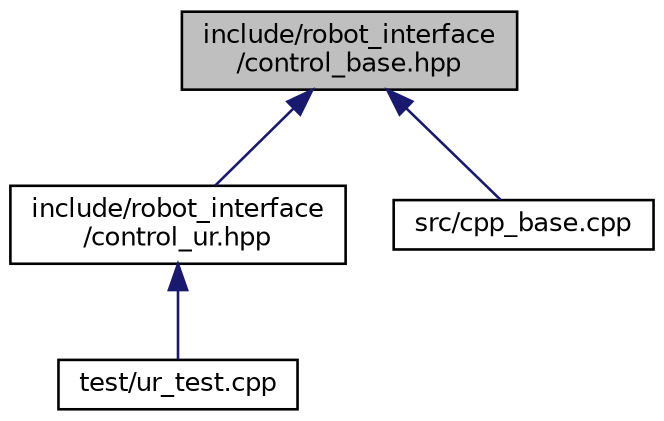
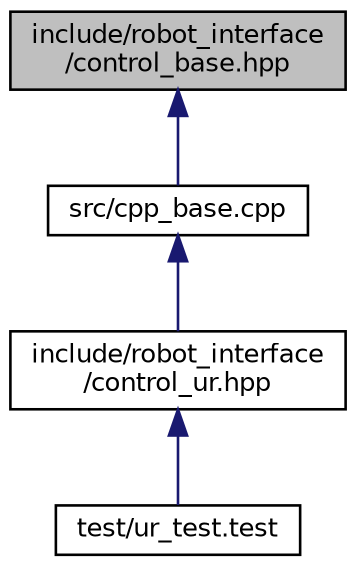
(254, 147) -> (178, 297)
(178, 385) -> (178, 530)
